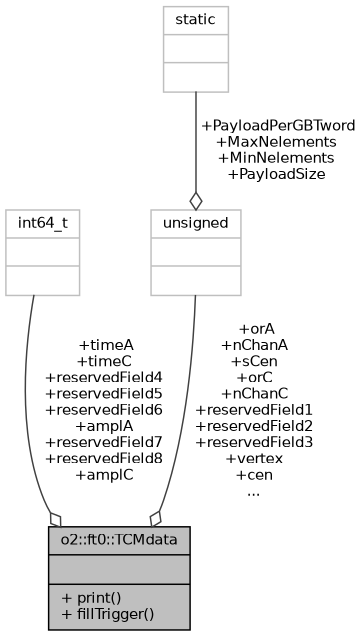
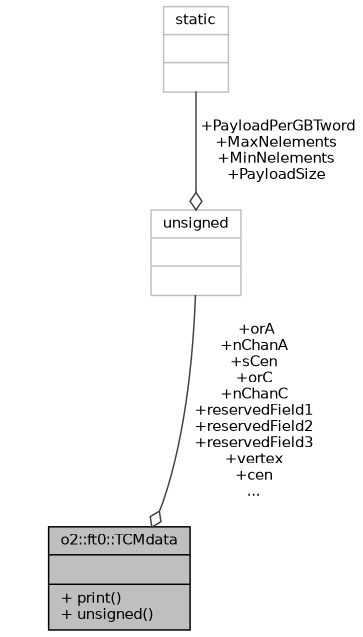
(43, 253) -> none
(108, 614) -> (108, 614)
